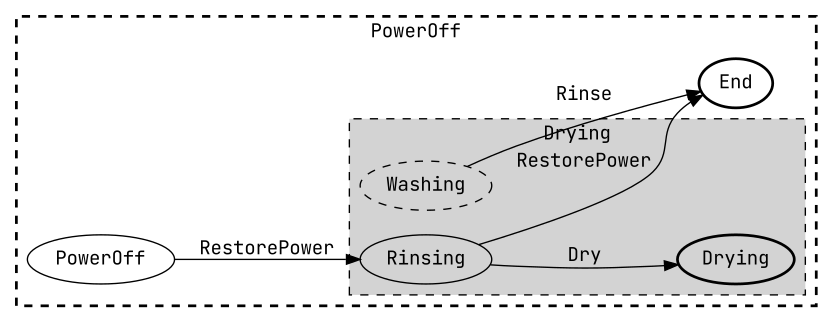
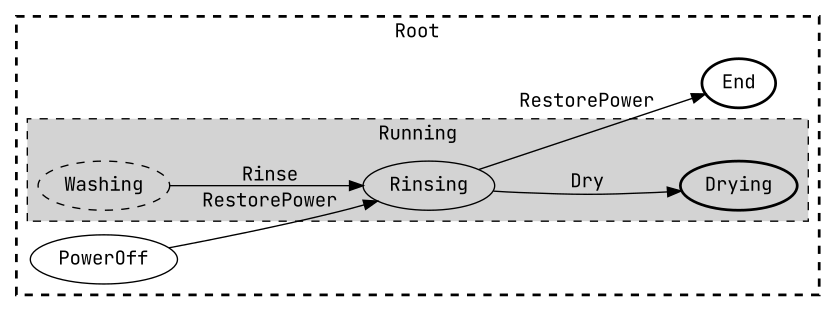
(416, 32) -> (418, 32)
(570, 128) -> (259, 186)
(577, 134) -> (418, 134)
